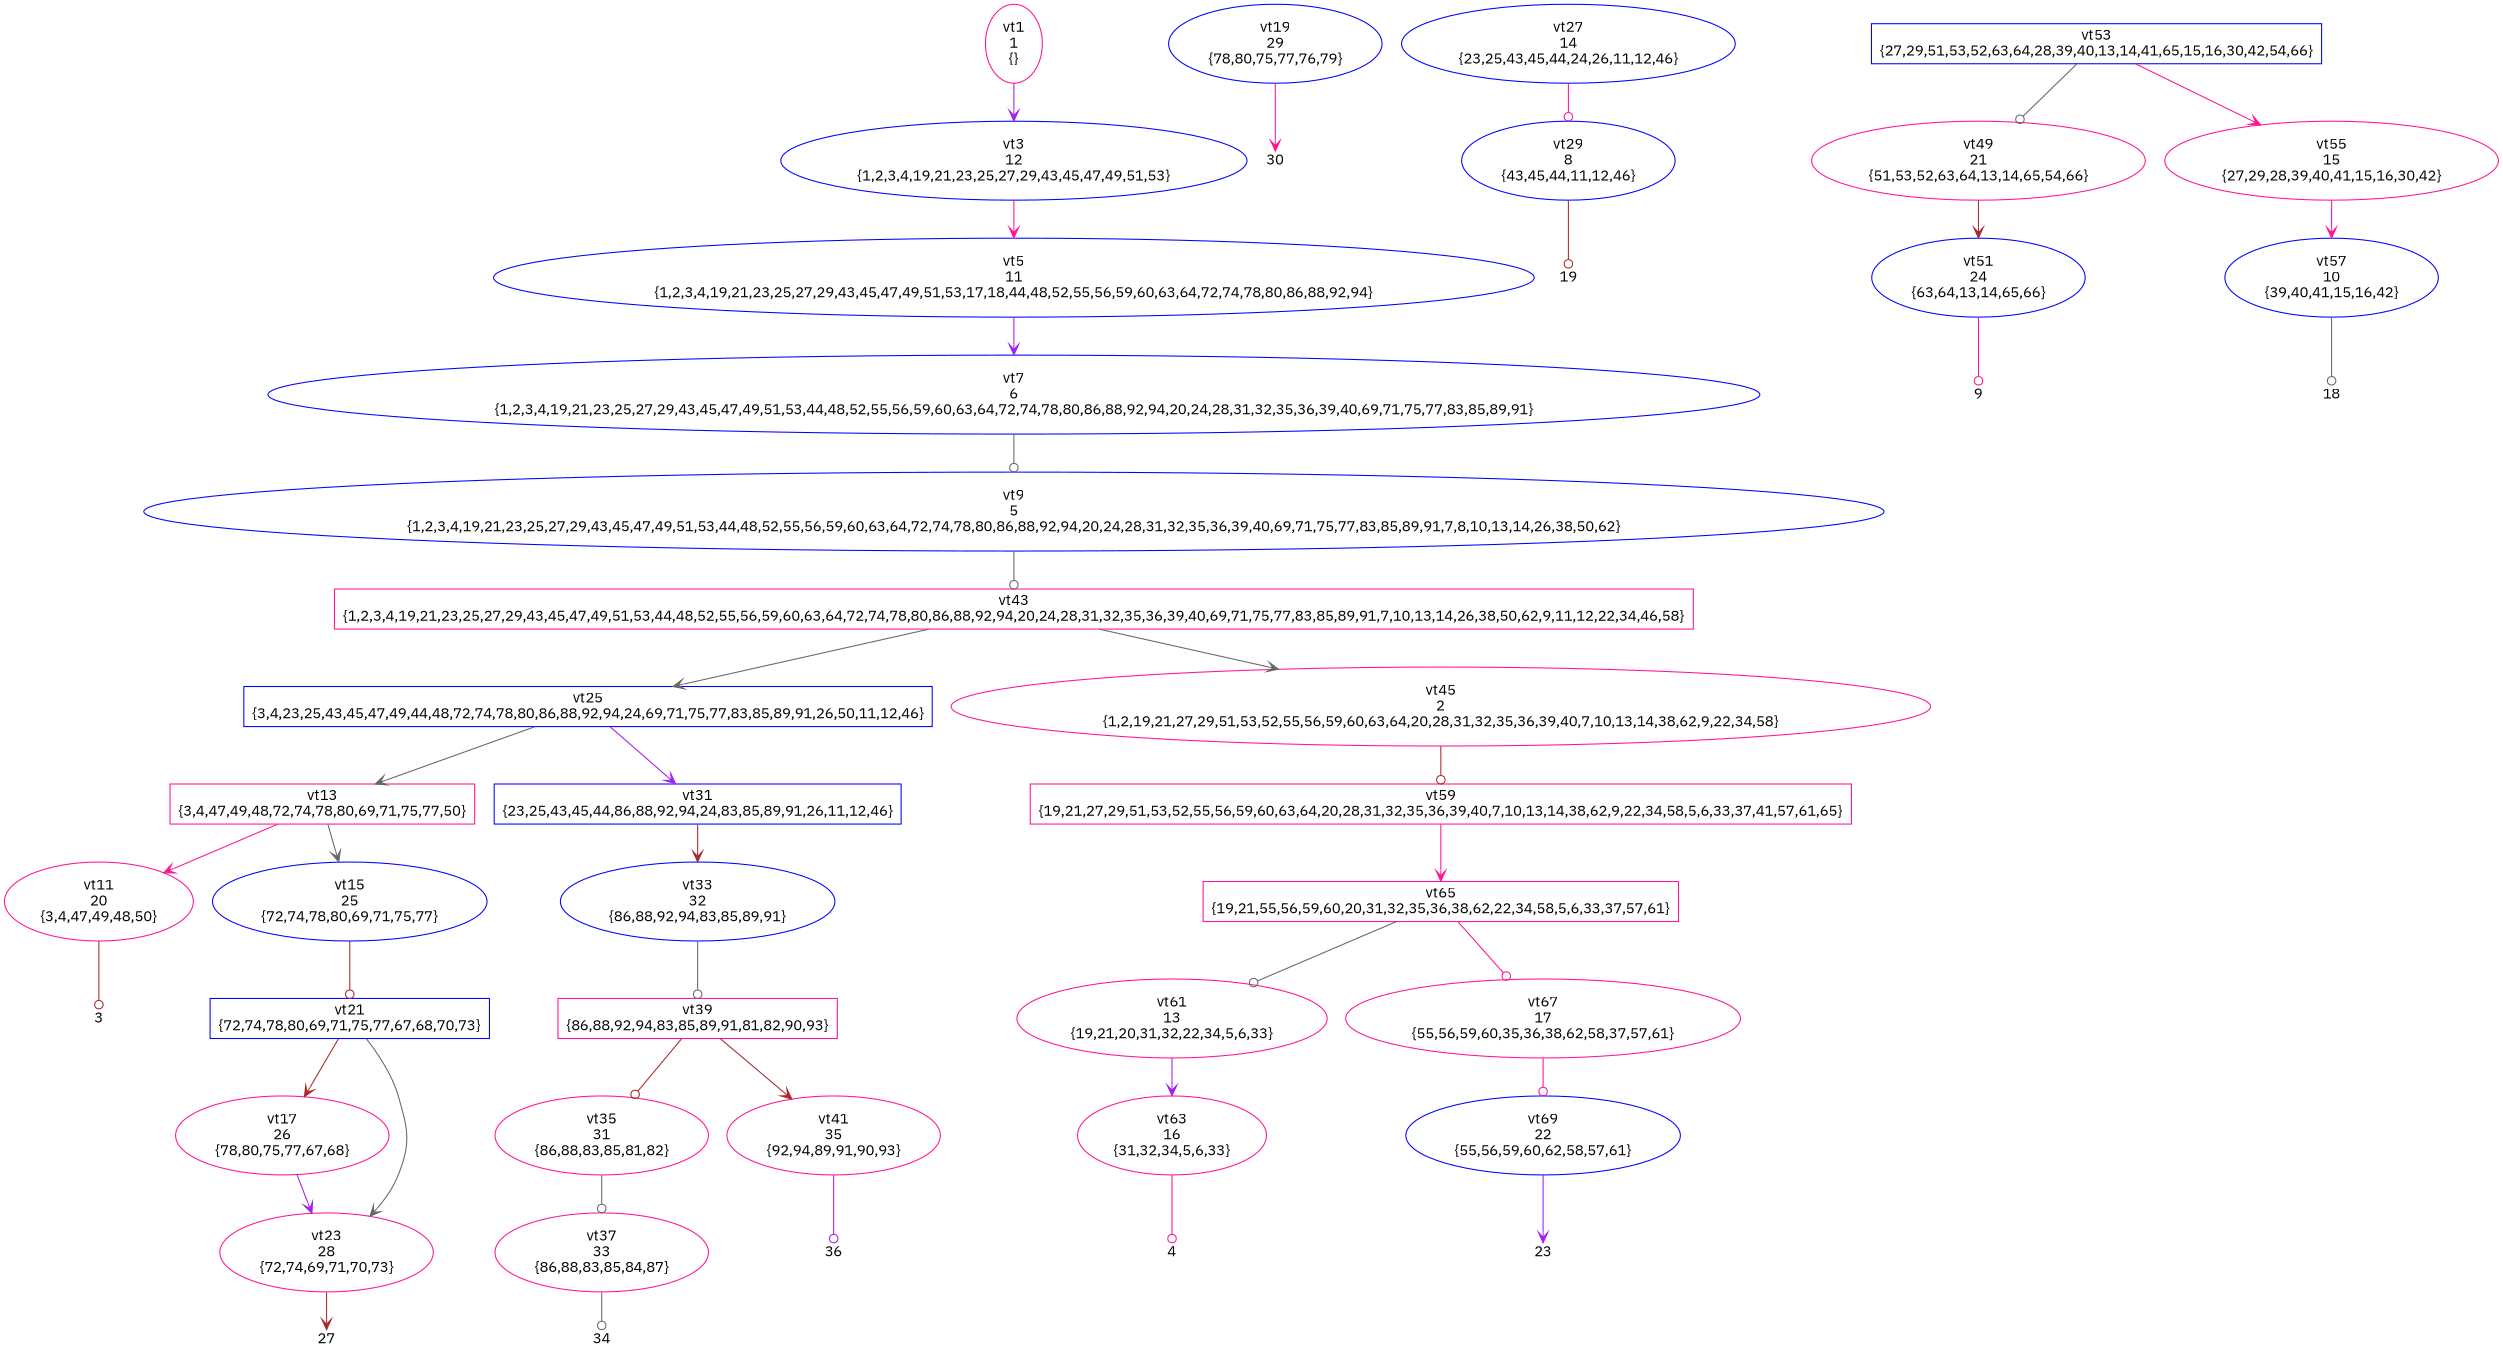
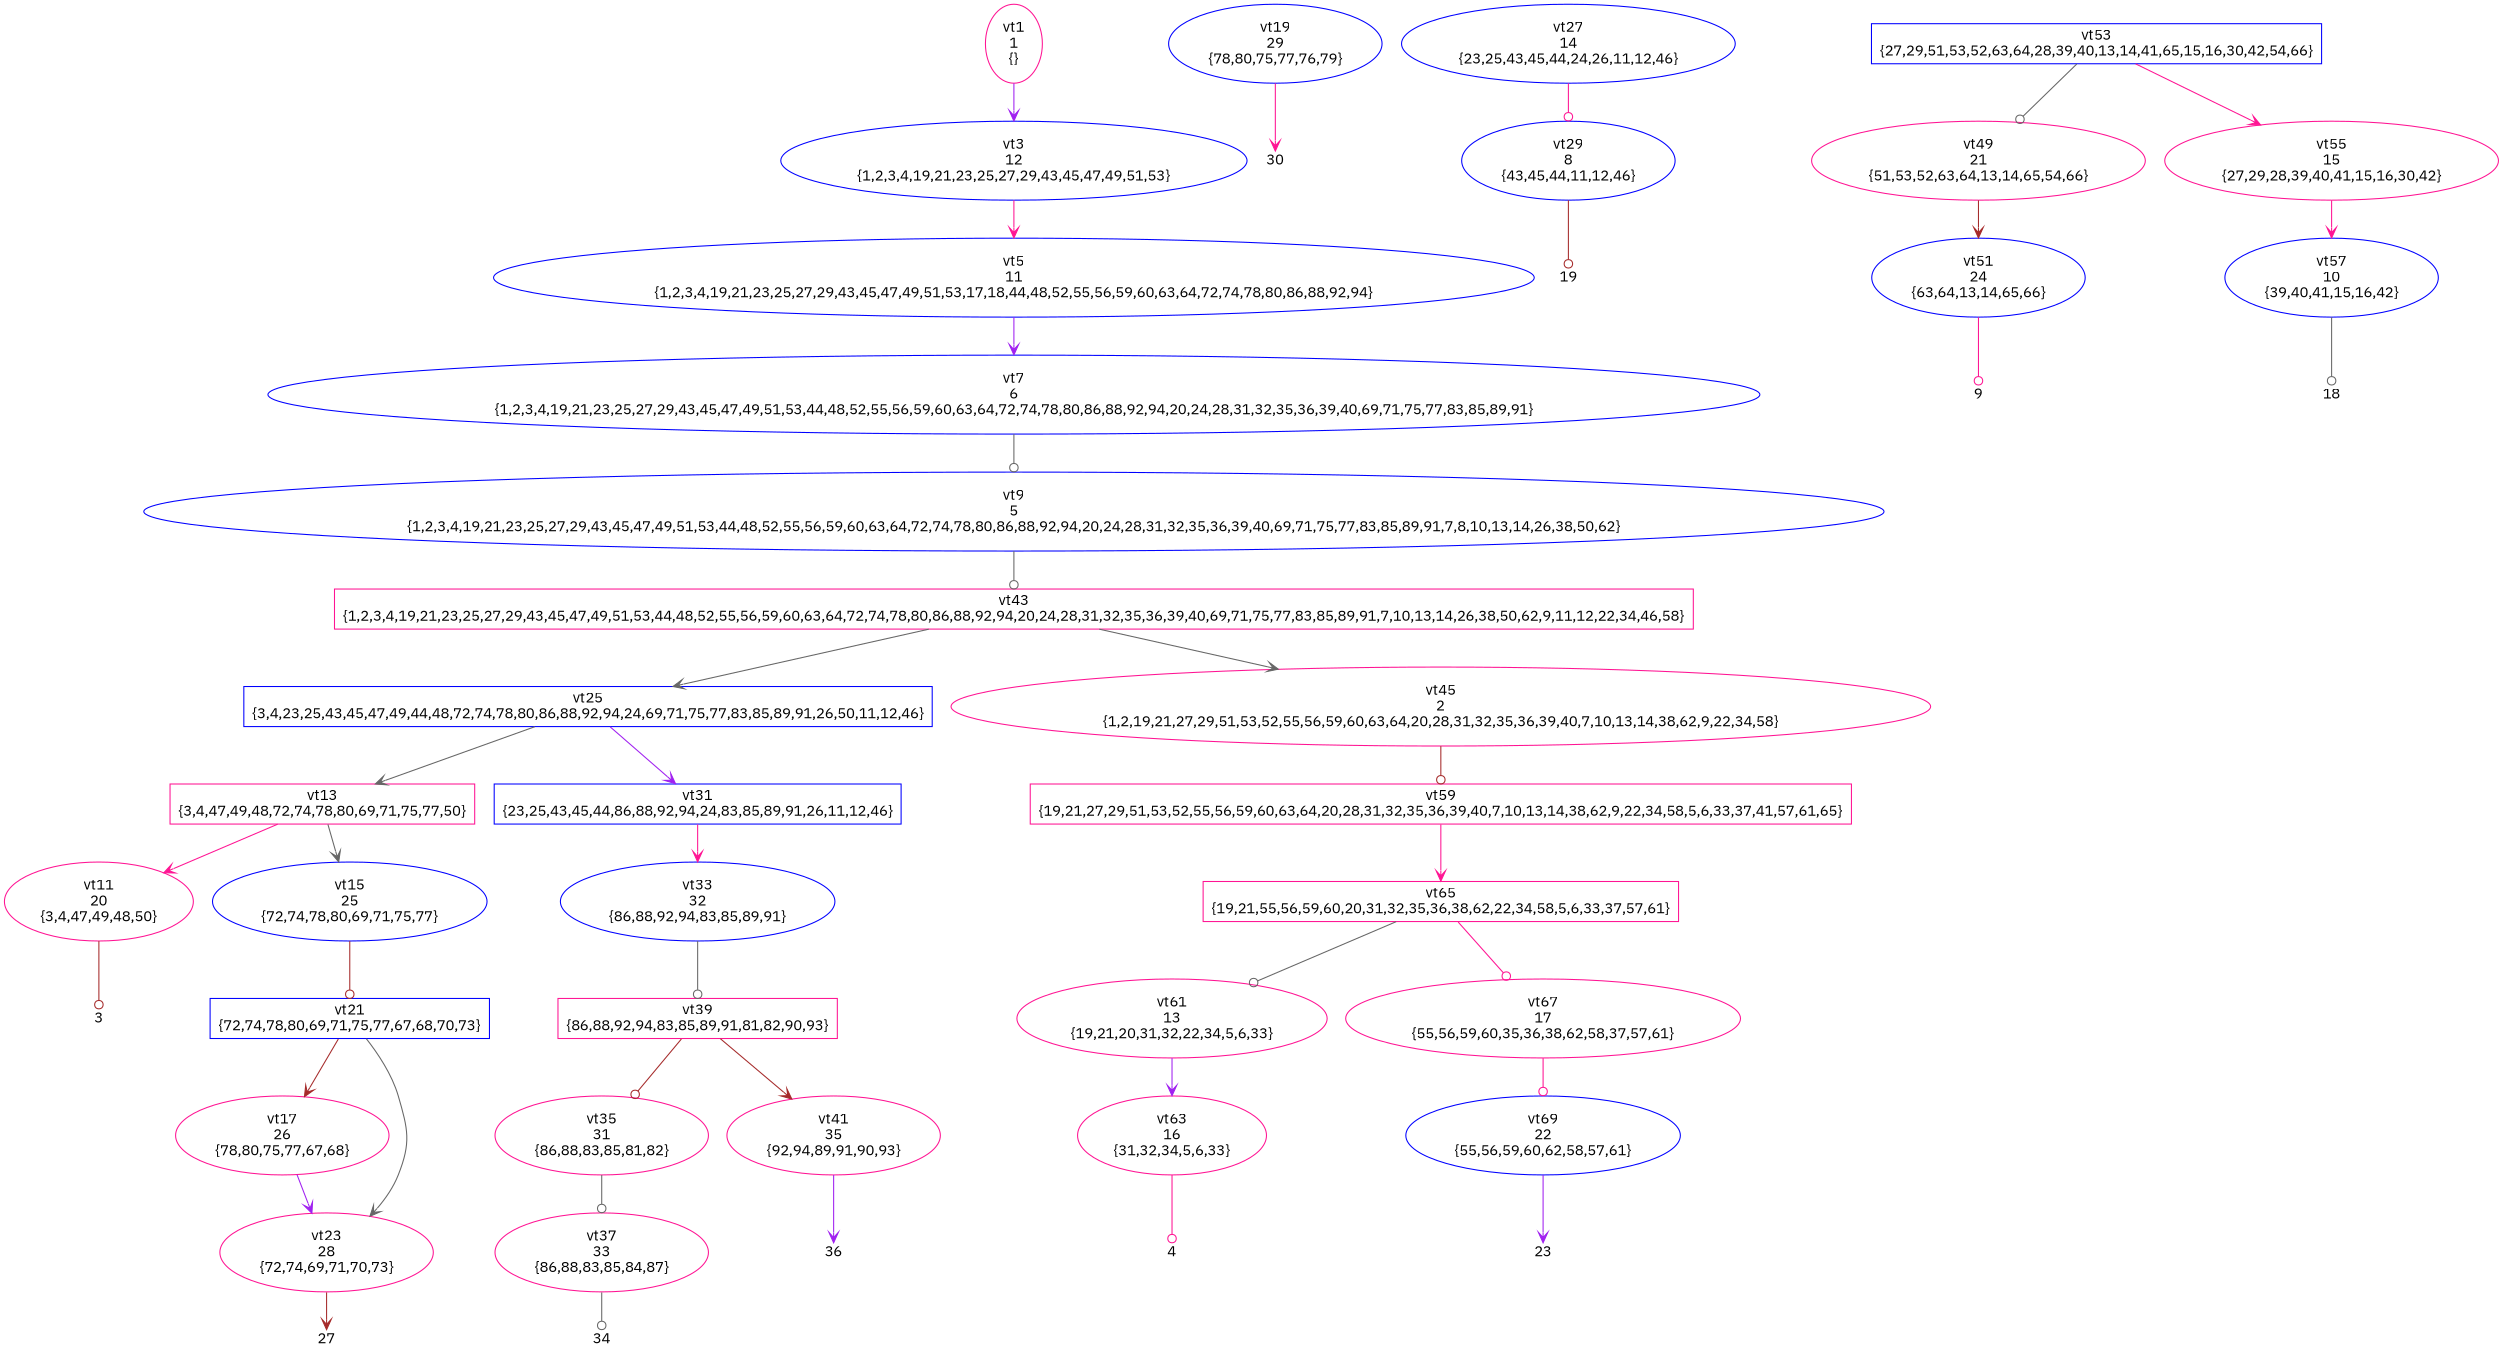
(698, 838) -> (698, 838)
(834, 1205) -> (834, 1203)
